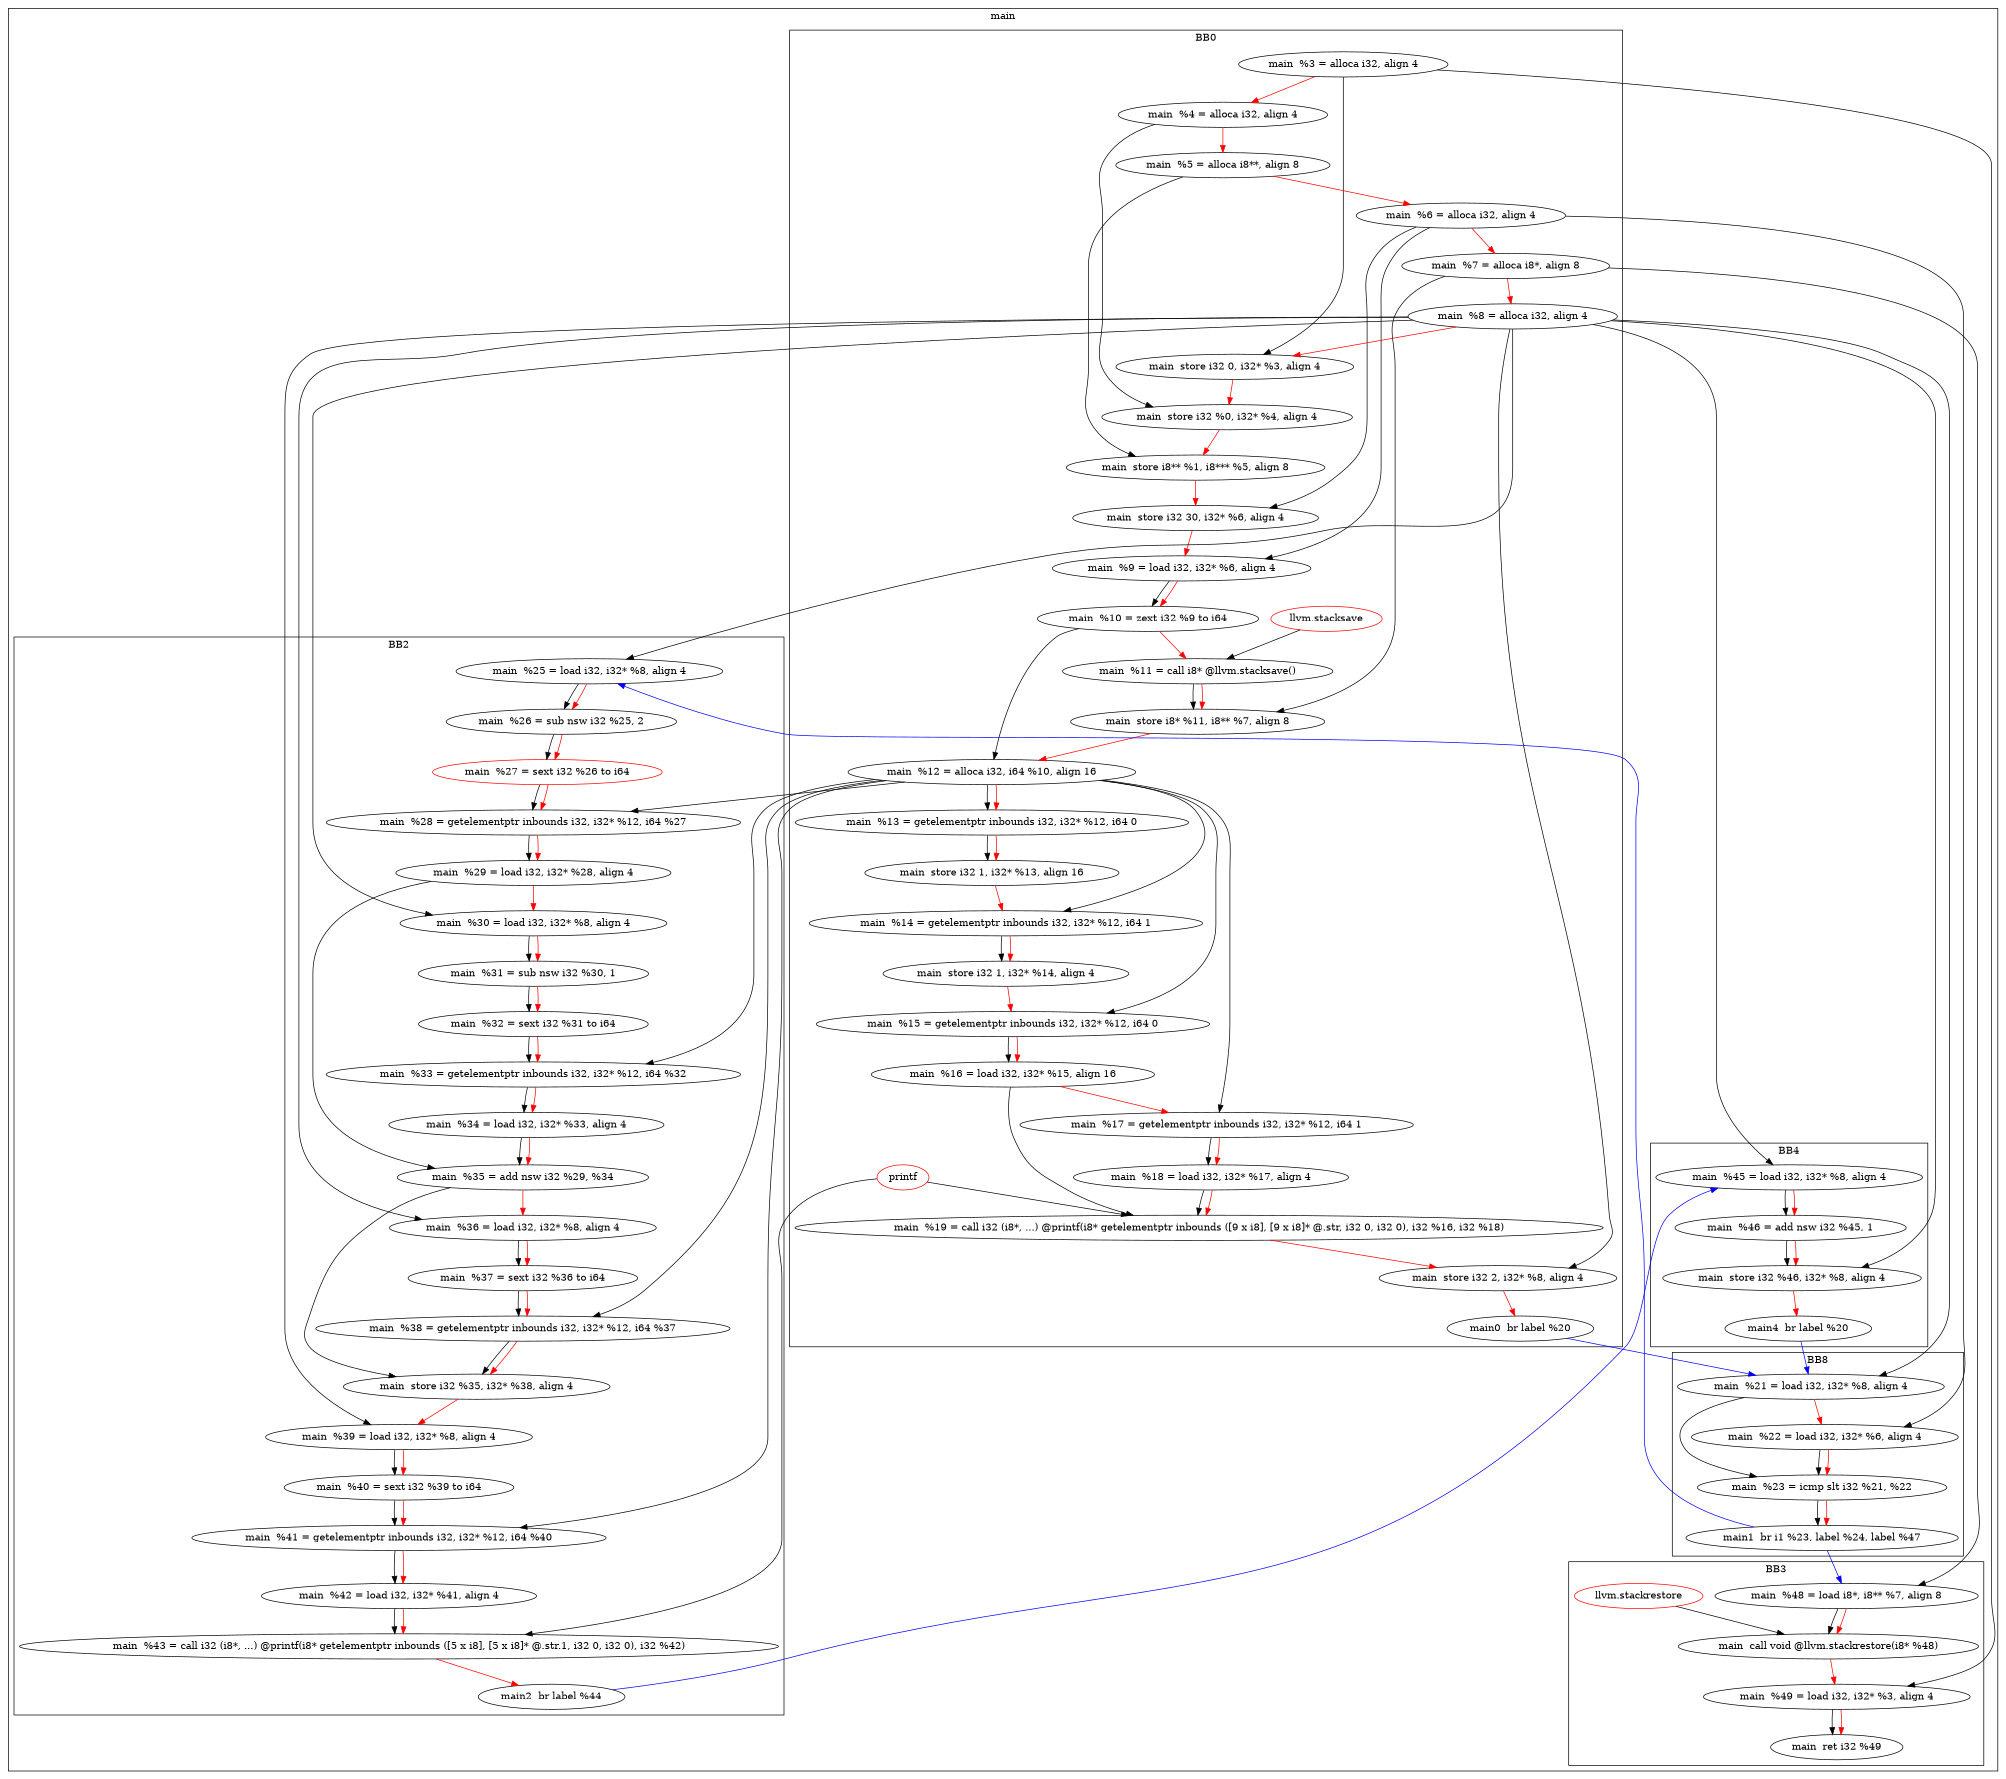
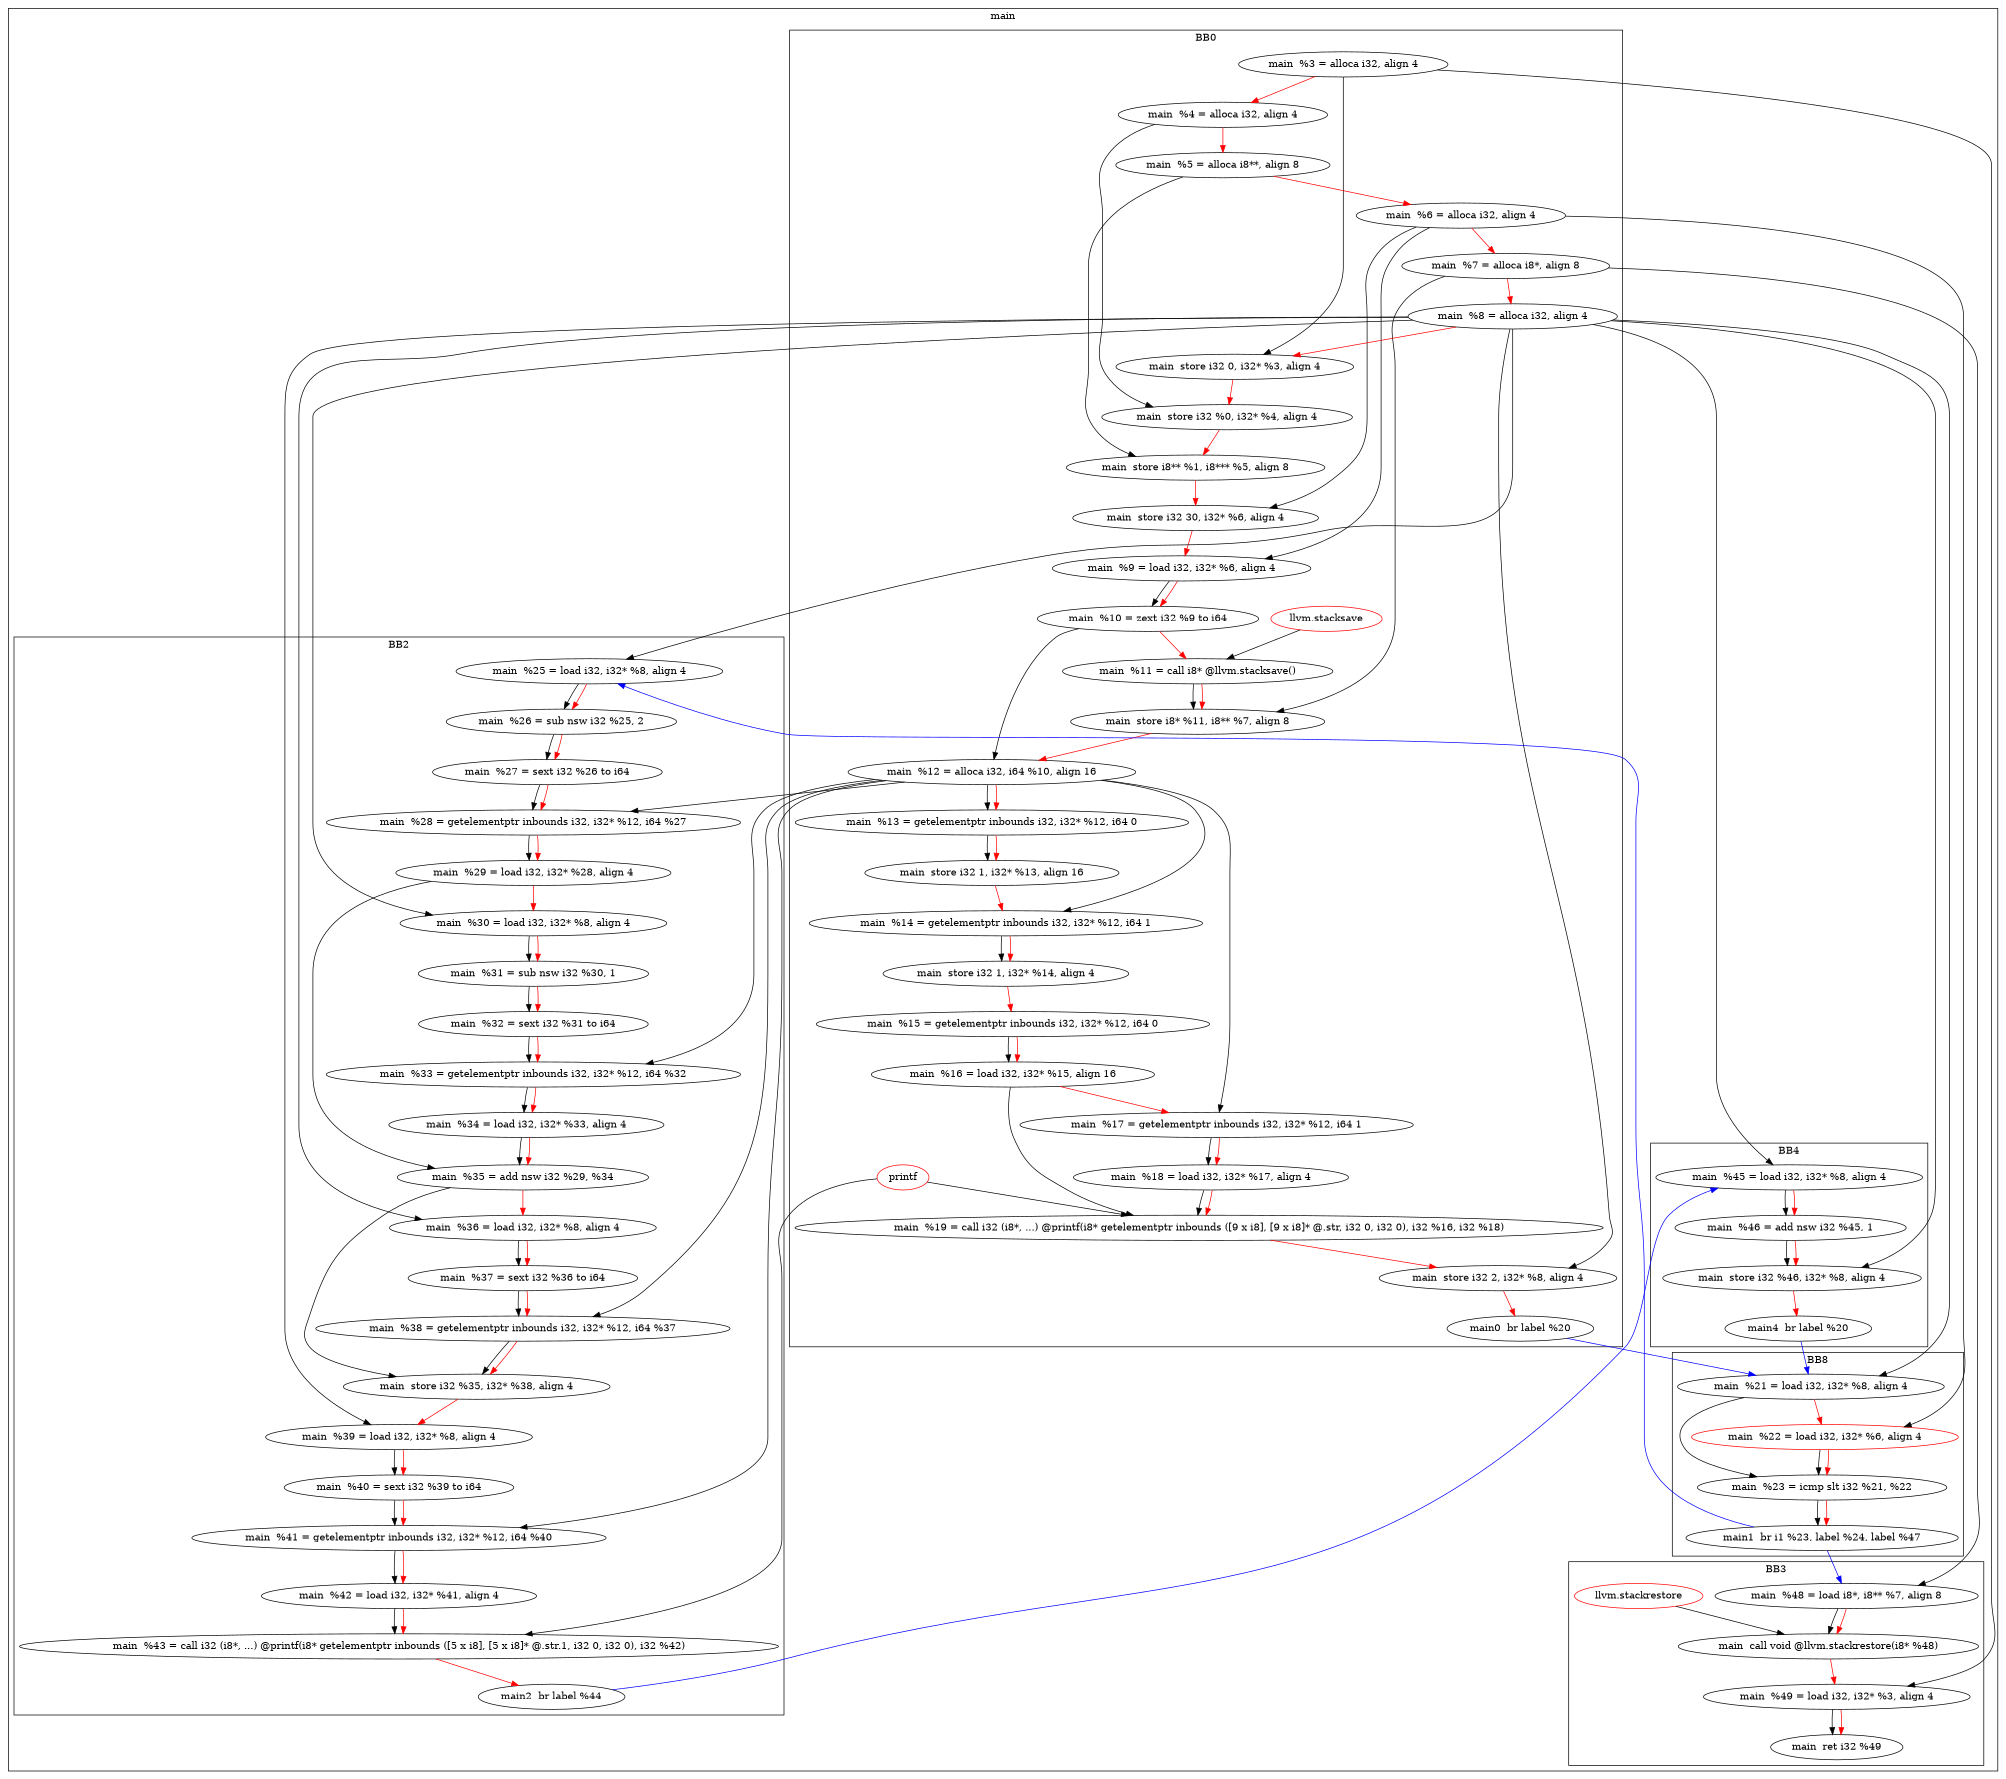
(547, 772) -> (547, 772)
(1216, 883) -> none
(1825, 1437) -> (1825, 1437)
